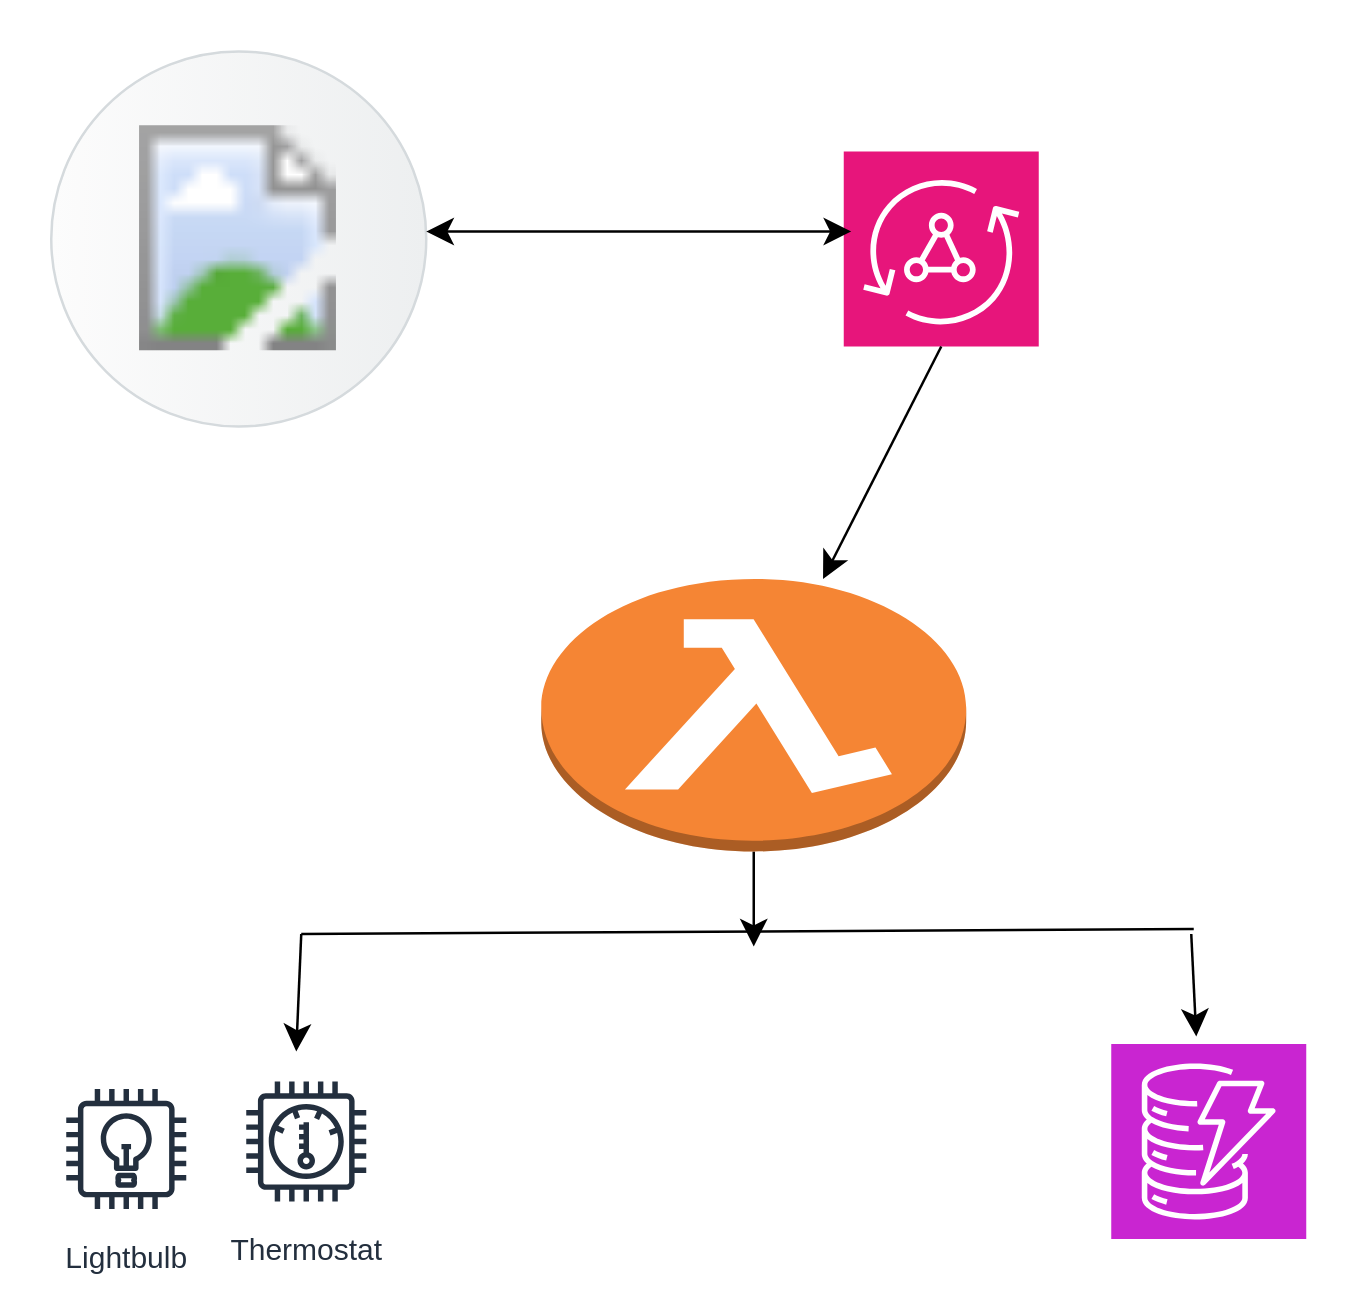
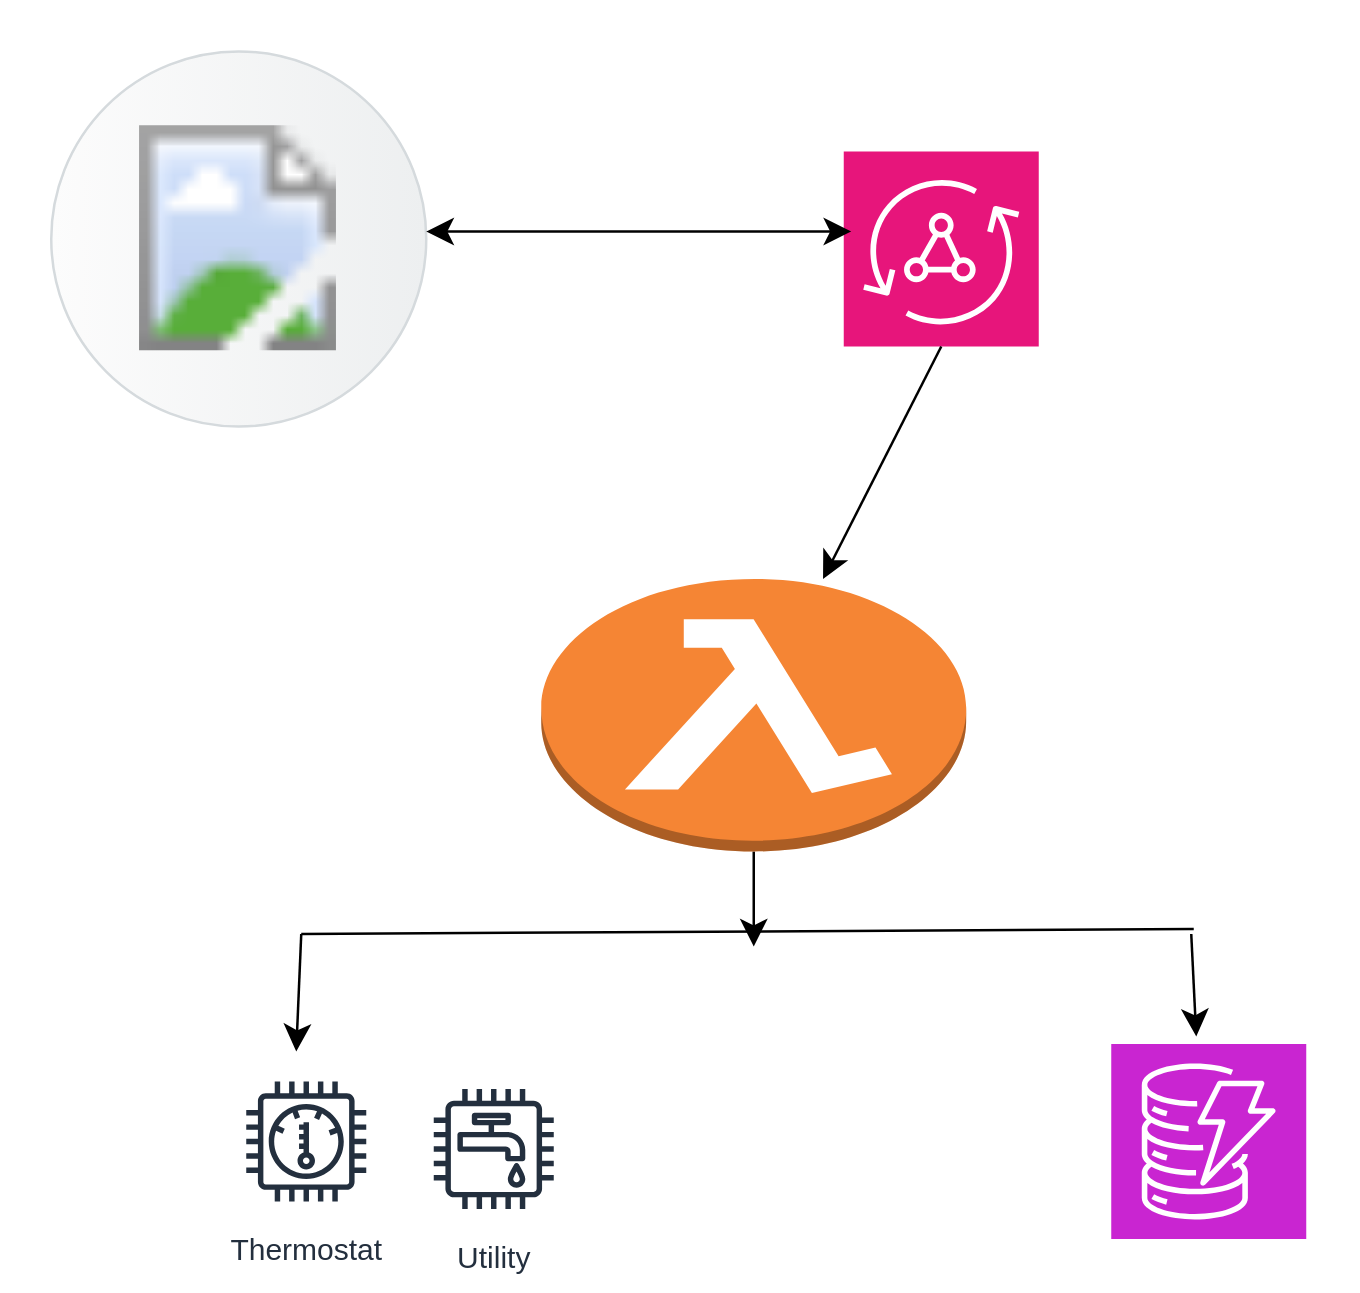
(126, 1149) -> none
none -> (494, 1149)
